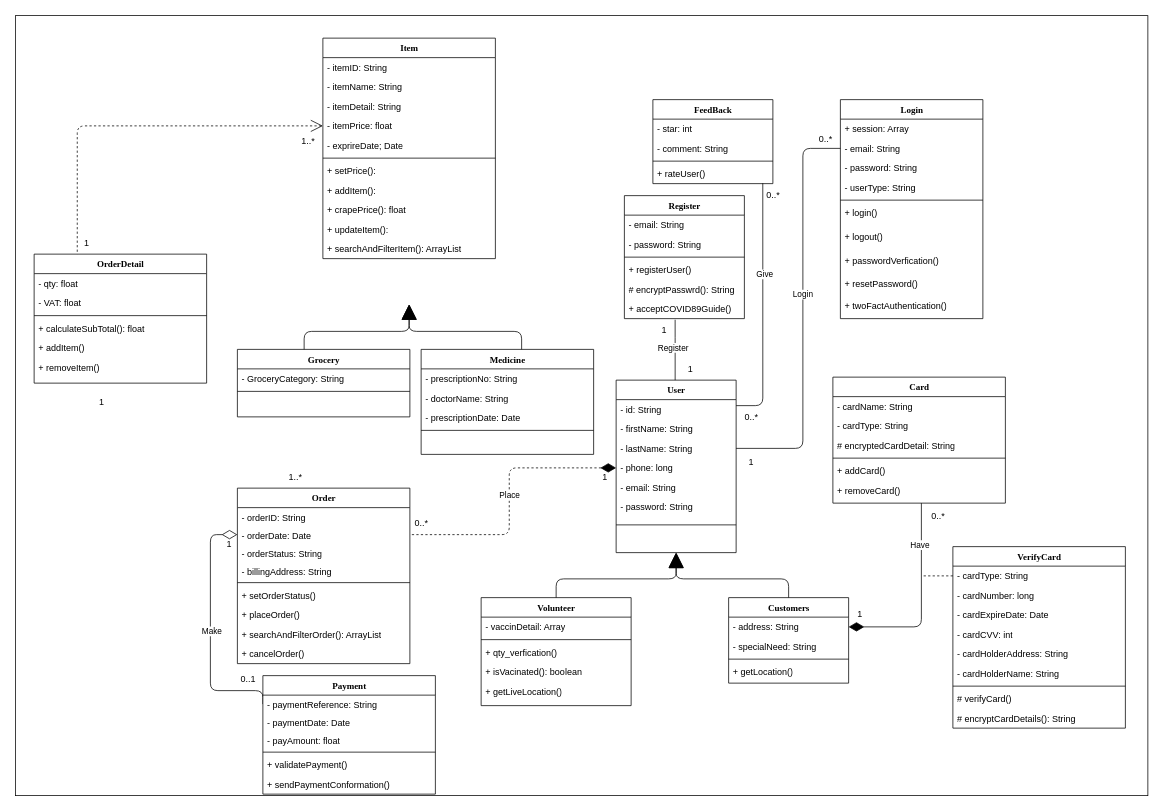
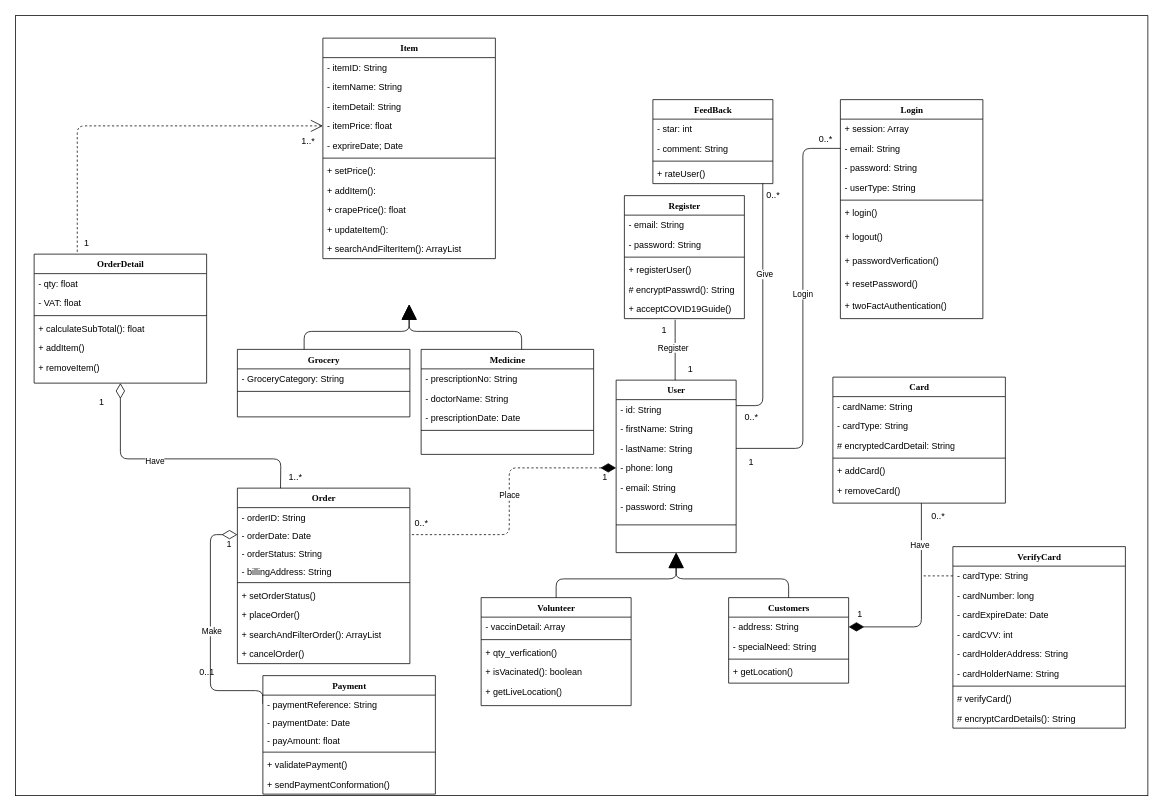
(682, 310) -> (682, 310)
none -> (183, 459)
(248, 679) -> (207, 672)
